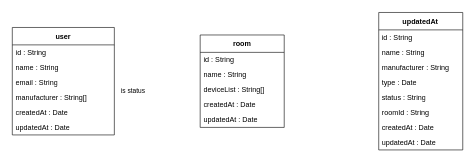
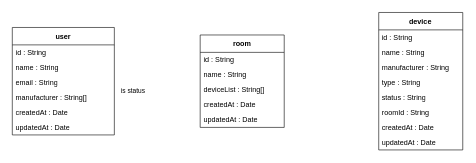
(420, 21) -> (420, 21)
(402, 83) -> (405, 83)
